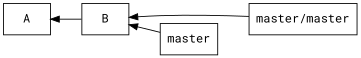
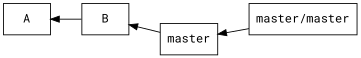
(193, 15) -> (238, 31)
